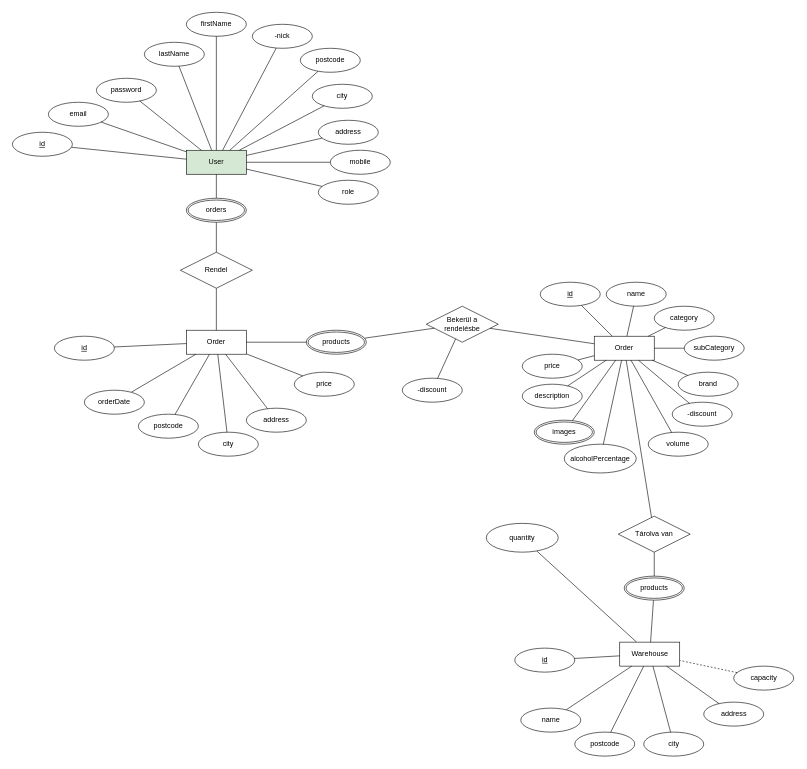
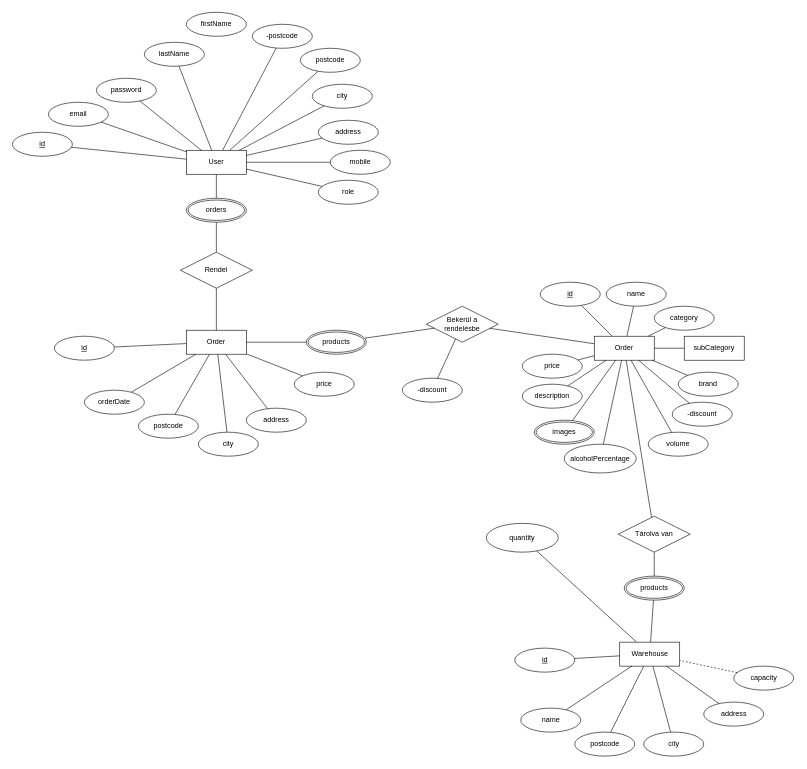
(282, 36) -> (282, 36)
(216, 93) -> none
(216, 162) -> (216, 162)
(714, 348) -> (714, 348)
